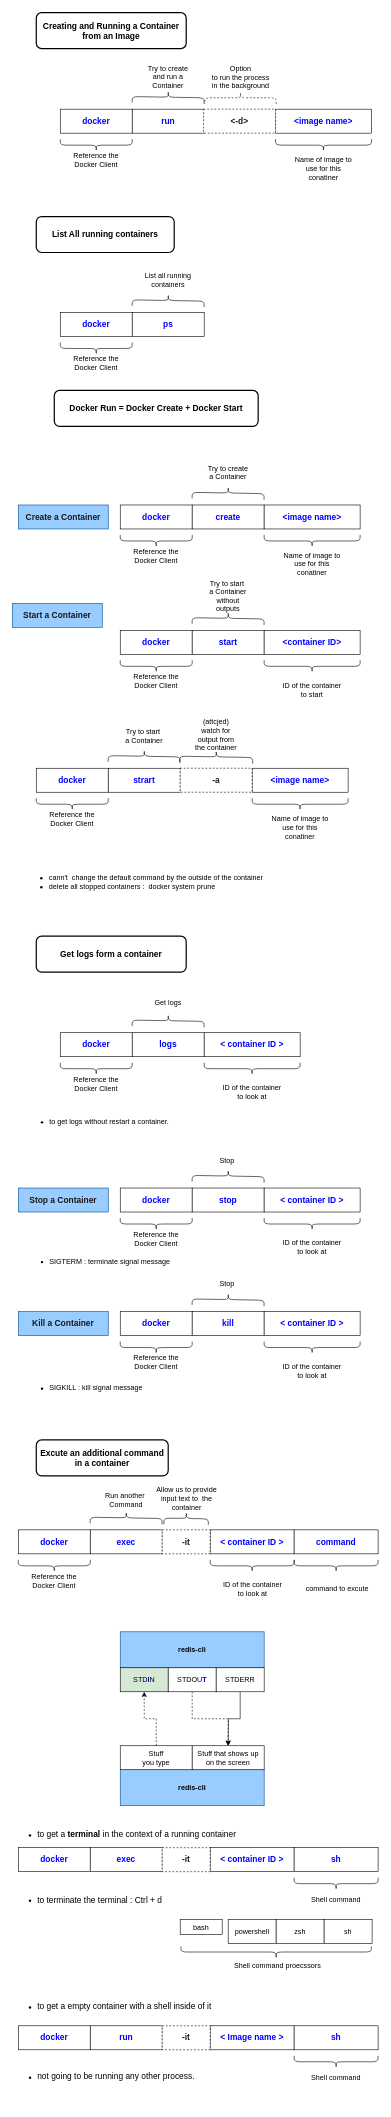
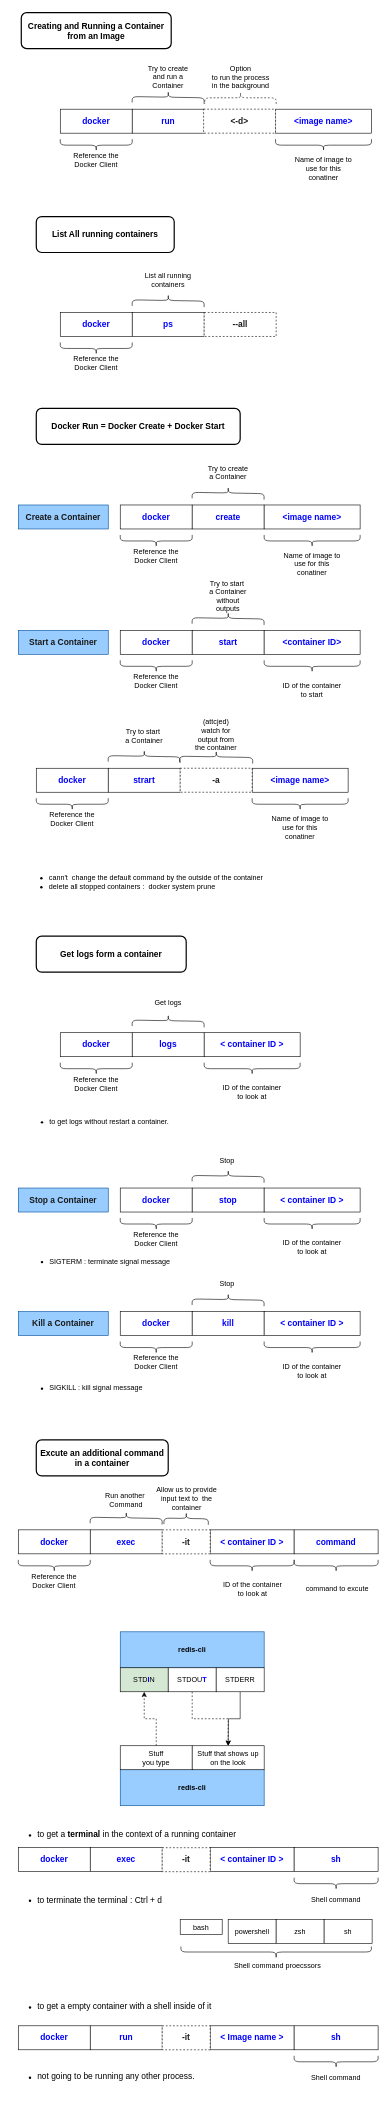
(111, 30) -> (96, 30)
none -> (240, 324)
(156, 408) -> (138, 426)
(57, 615) -> (63, 642)
(228, 1758) -> (228, 1758)
